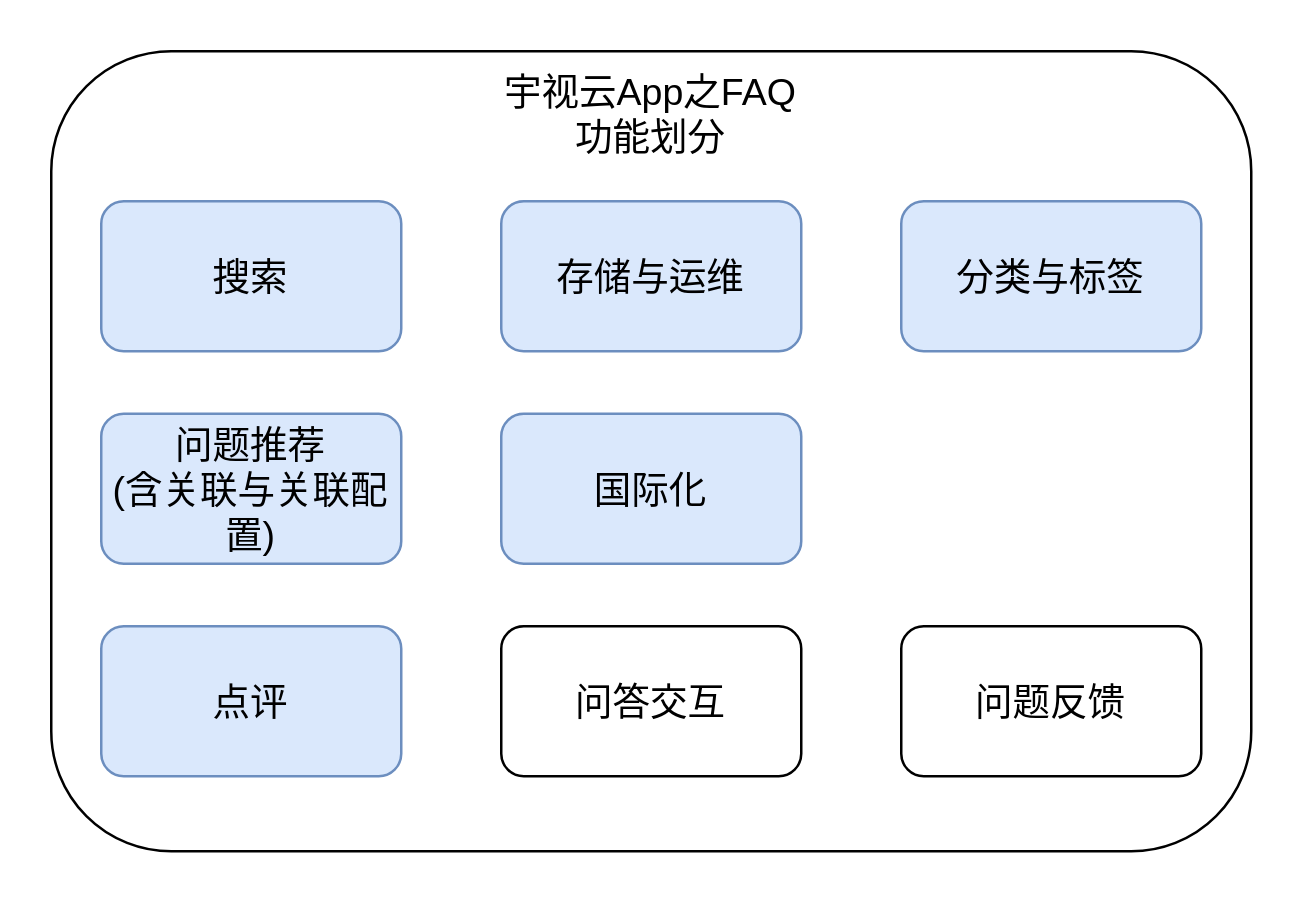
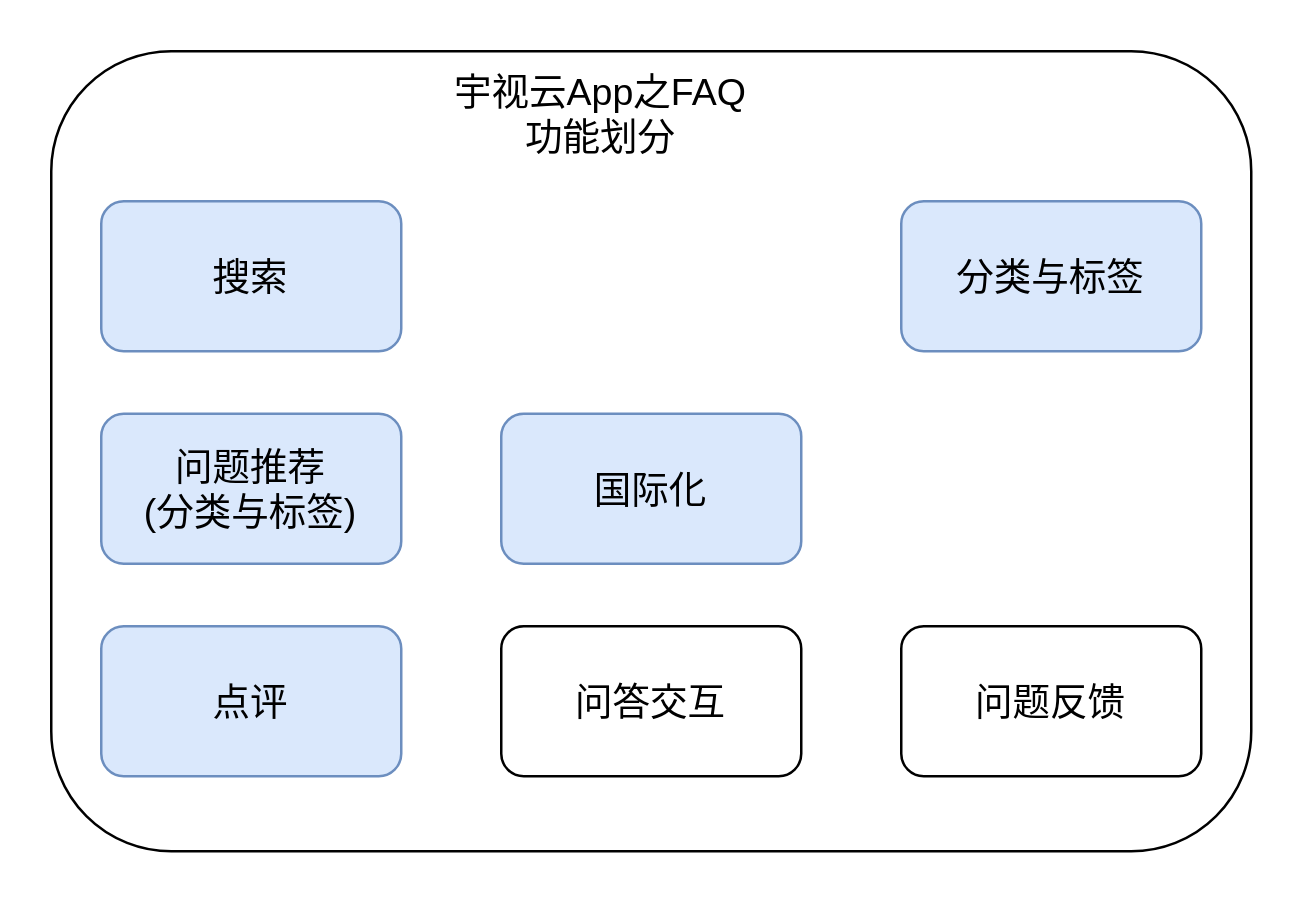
(651, 114) -> (601, 114)
(651, 276) -> none
(251, 489) -> (251, 489)
